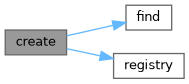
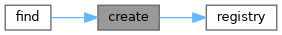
(90, 31) -> (68, 18)
